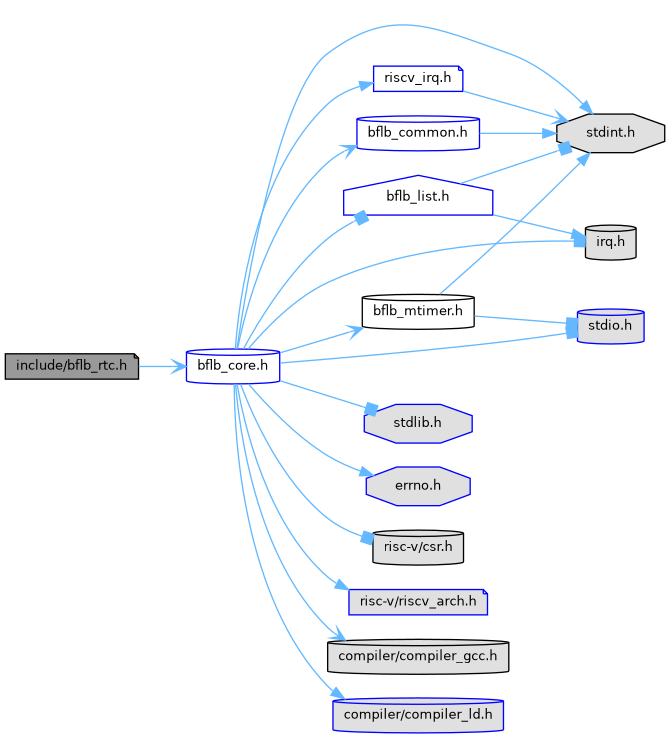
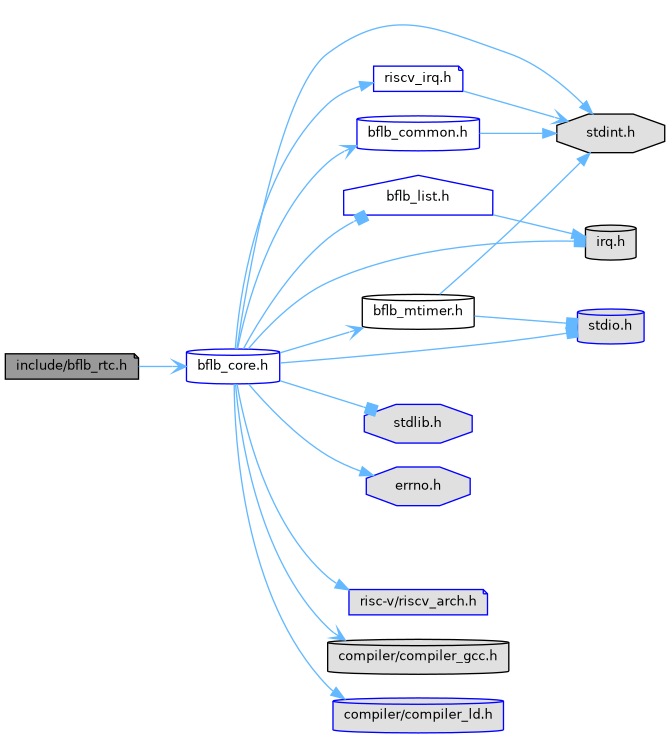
(509, 167) -> none
(418, 548) -> none
